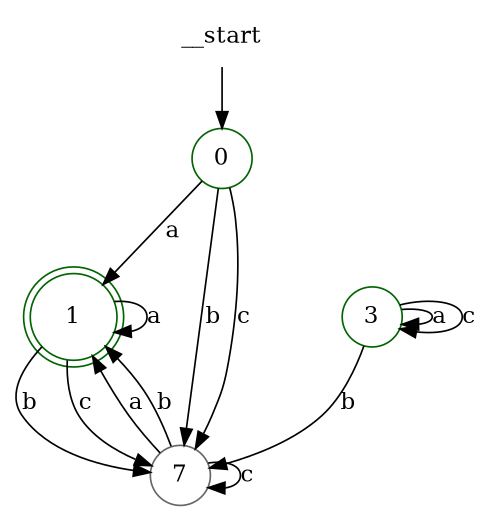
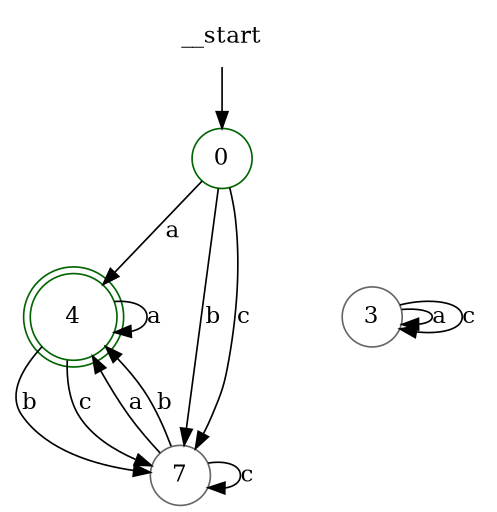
(74, 317) -> (74, 317)
(372, 317) -> (372, 317)
(312, 424) -> none
